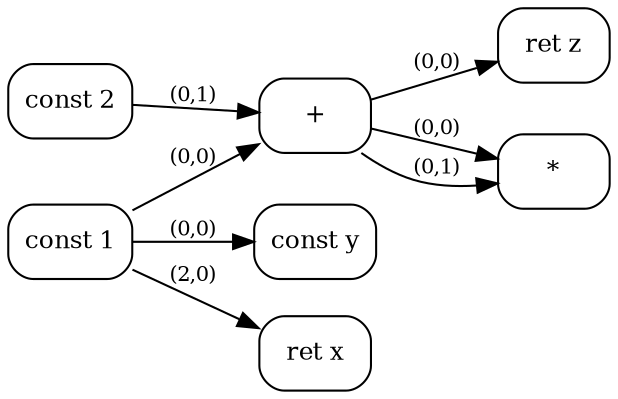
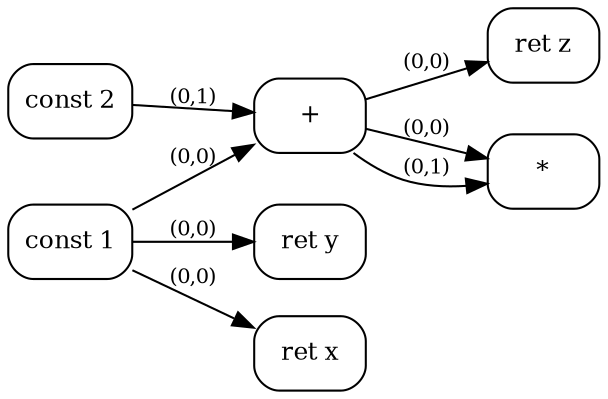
(315, 242) -> (310, 242)
(193, 276) -> (193, 278)
